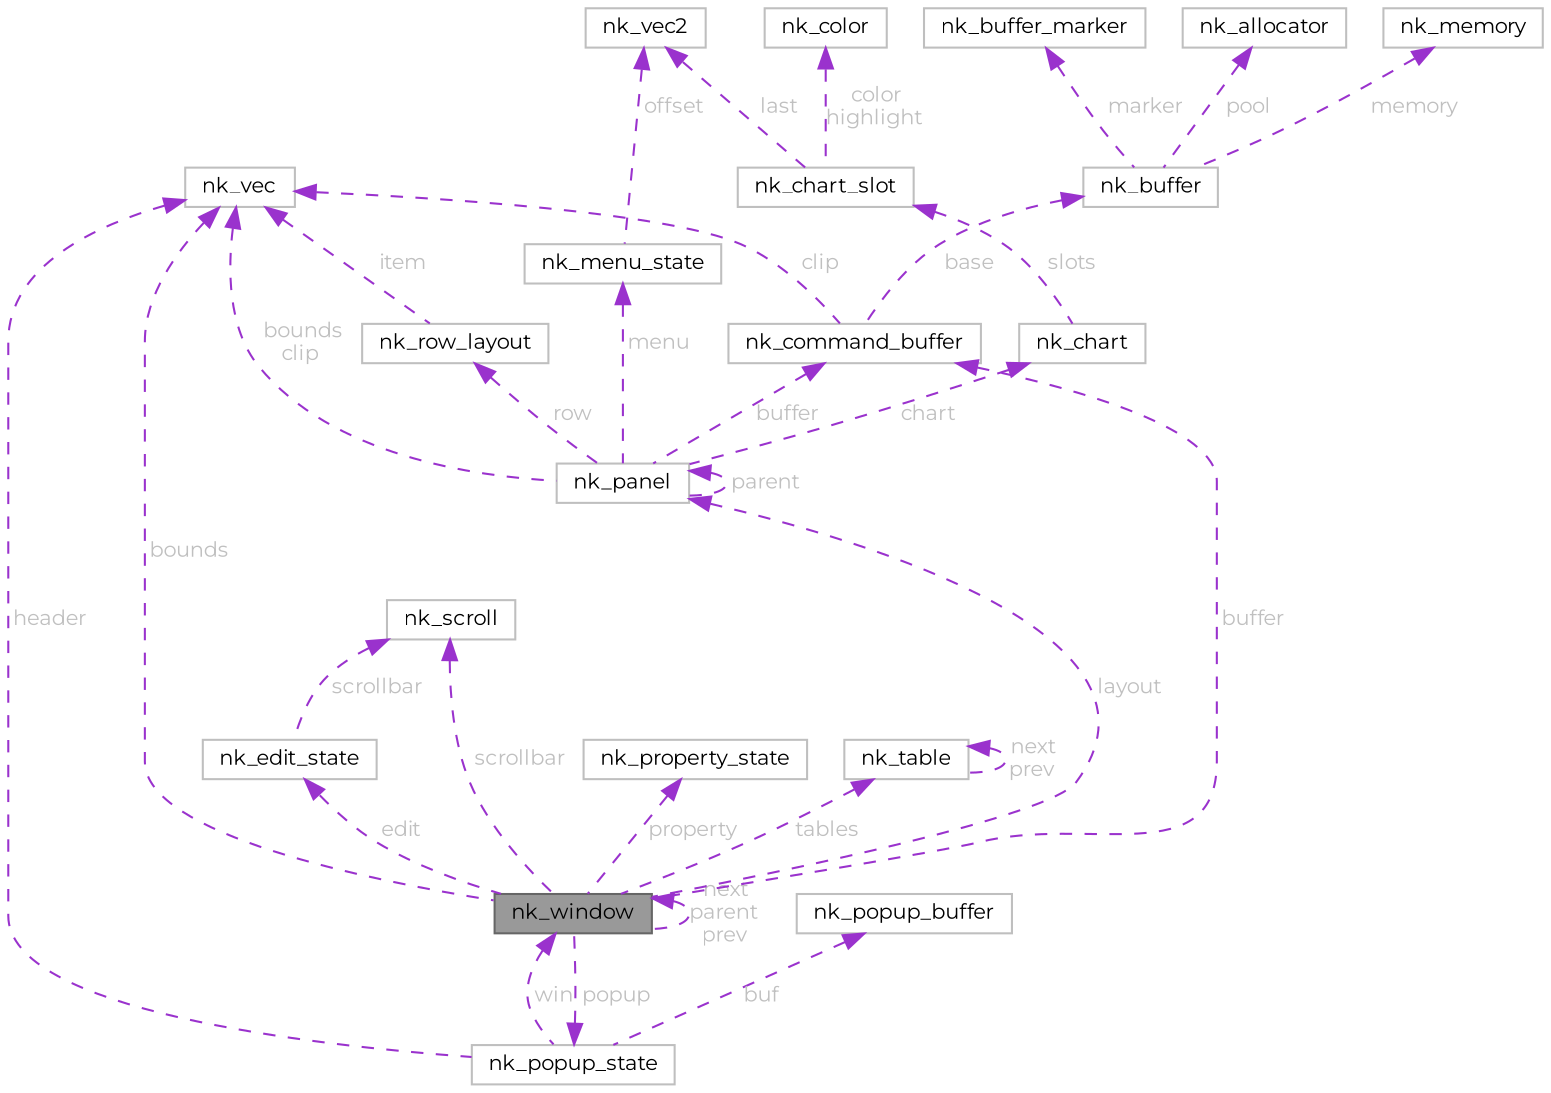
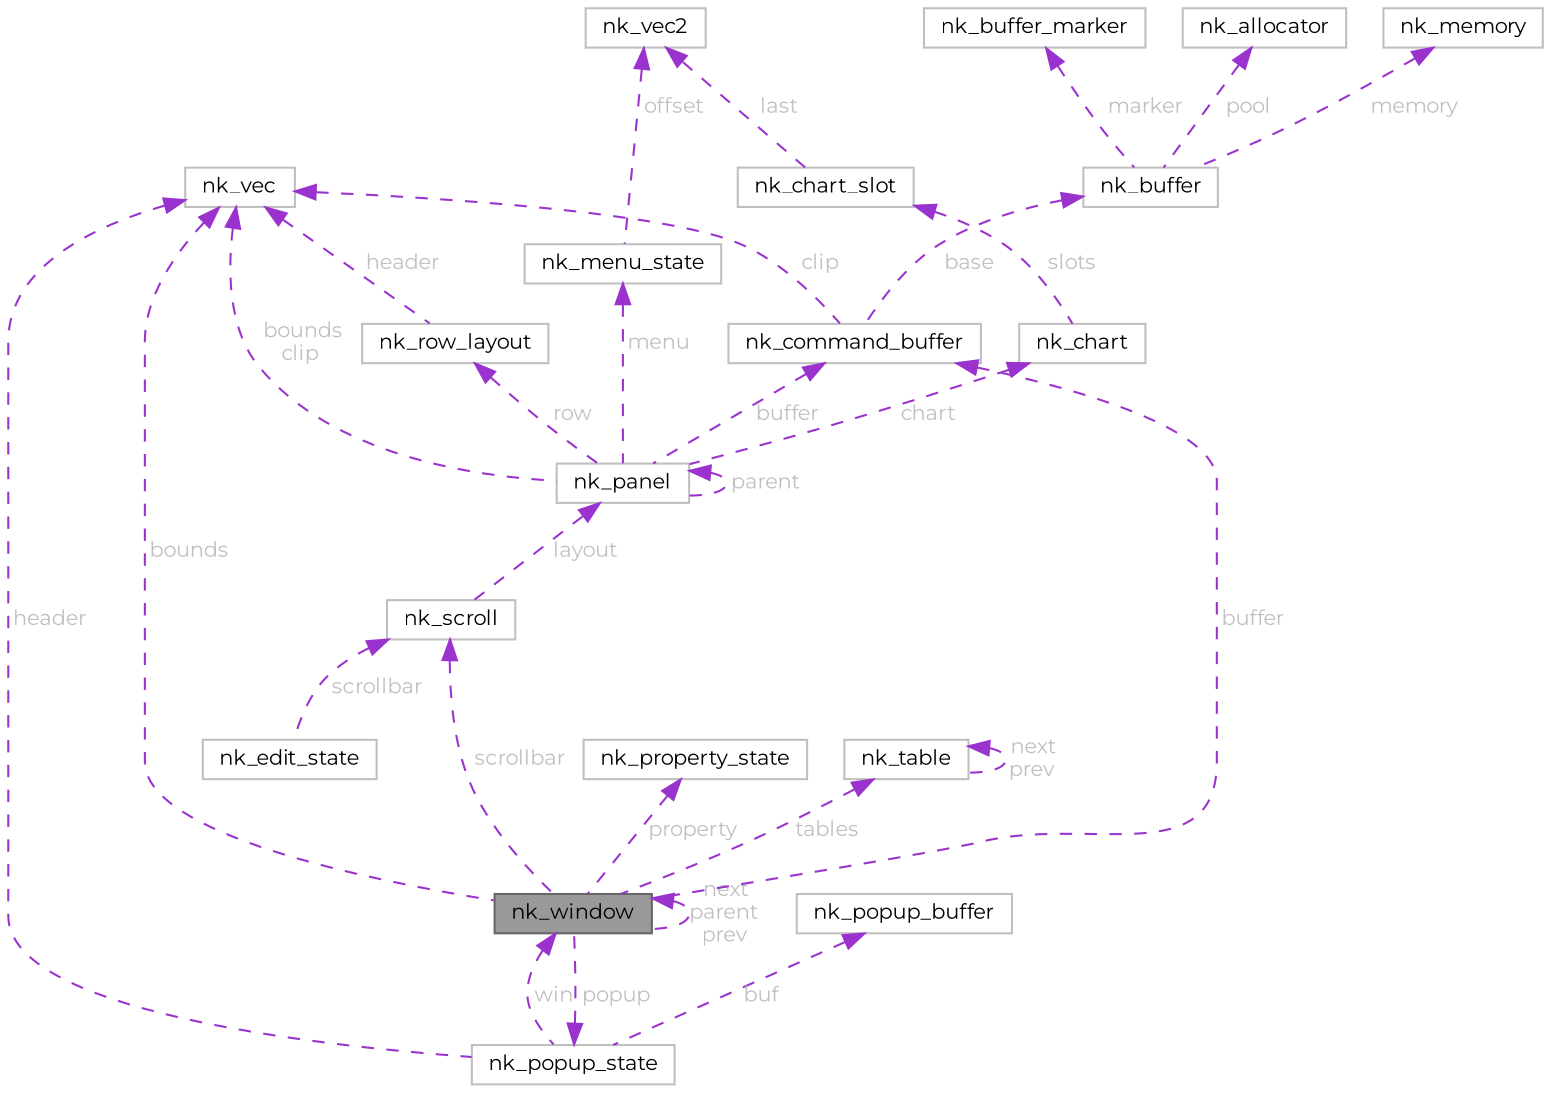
(826, 28) -> none
(400, 264) -> (400, 264)
(1094, 741) -> (529, 558)
(403, 857) -> none
